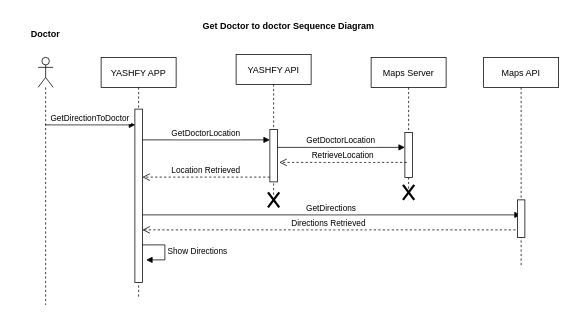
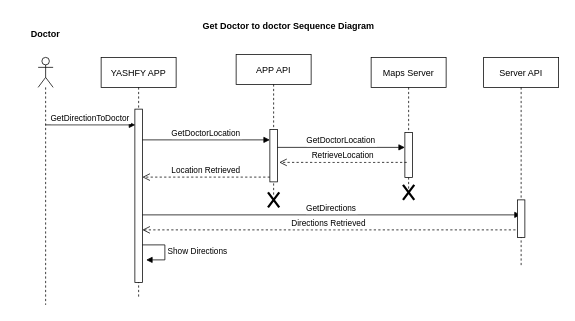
(273, 70) -> (273, 70)
(521, 73) -> (521, 73)
